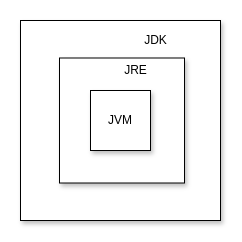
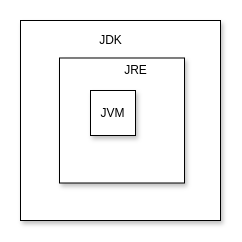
(156, 41) -> (111, 41)
(121, 121) -> (113, 113)
